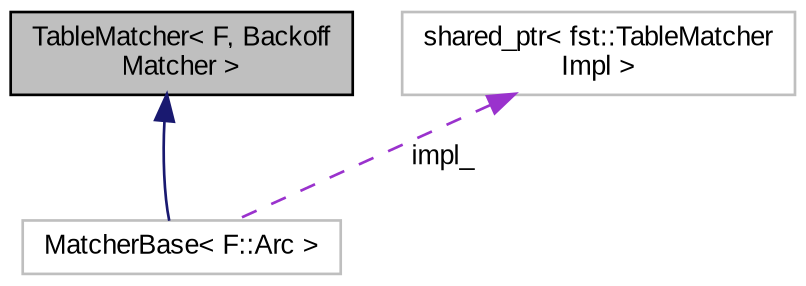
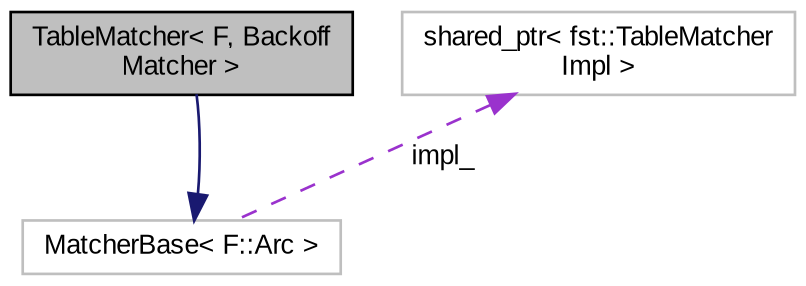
(164, 171) -> (200, 144)
